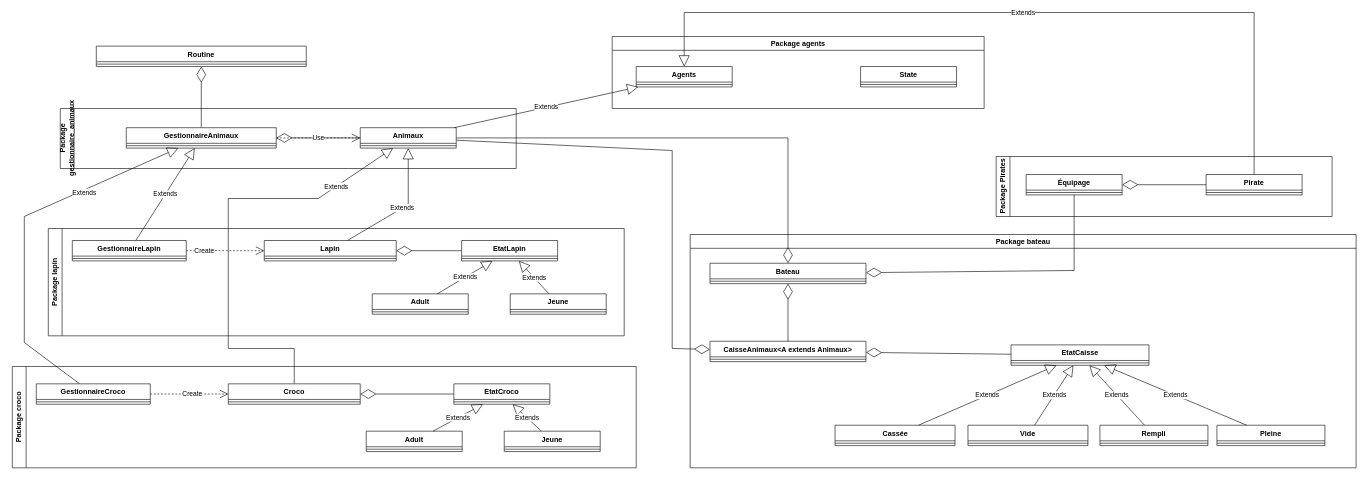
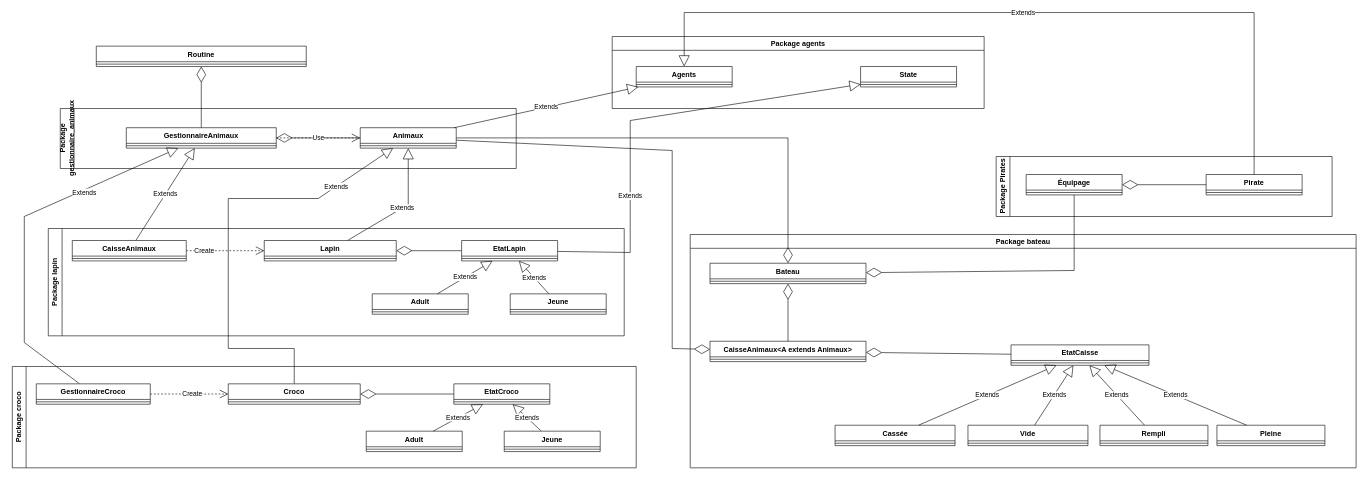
none -> (630, 165)
(129, 249) -> (129, 249)
